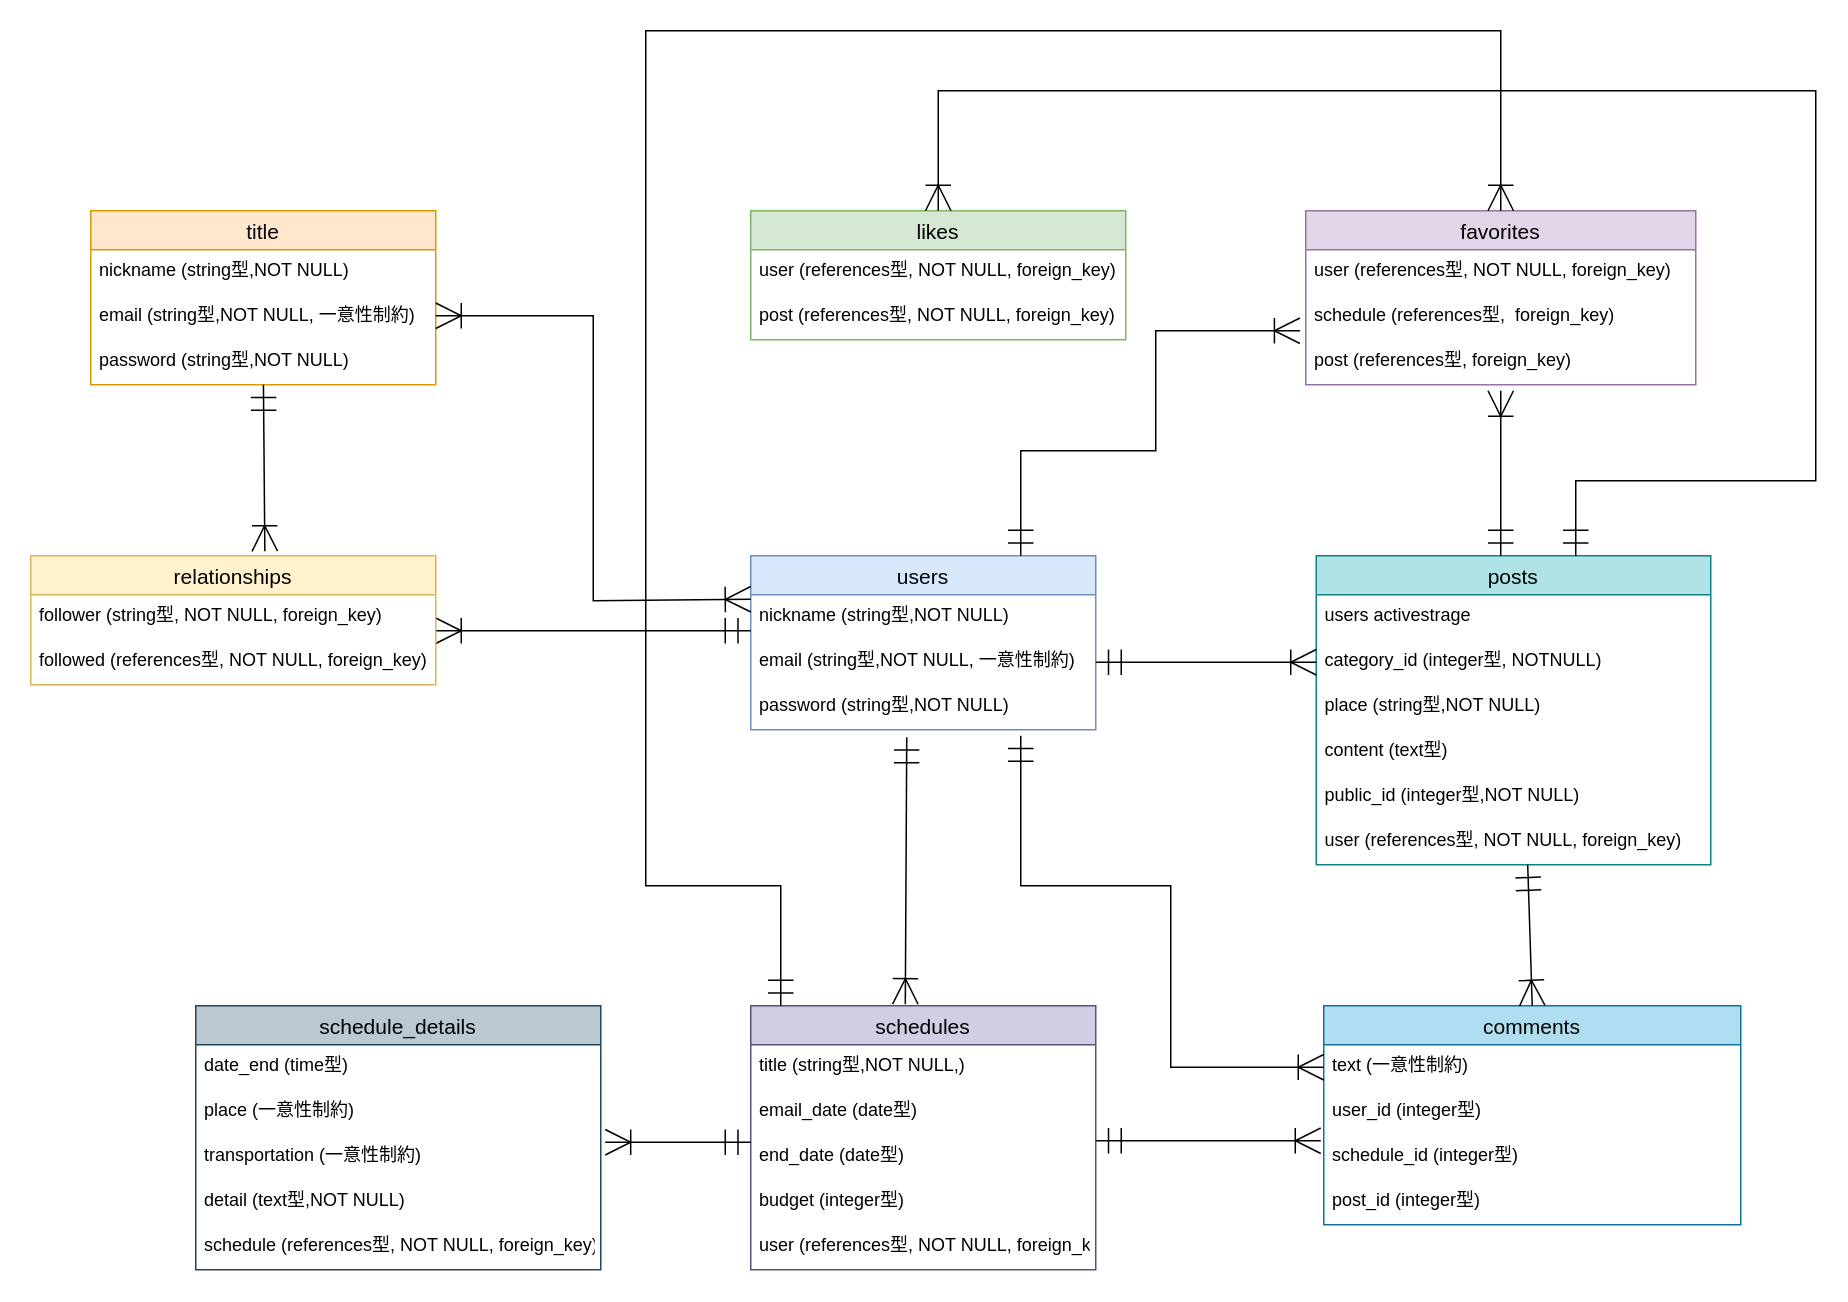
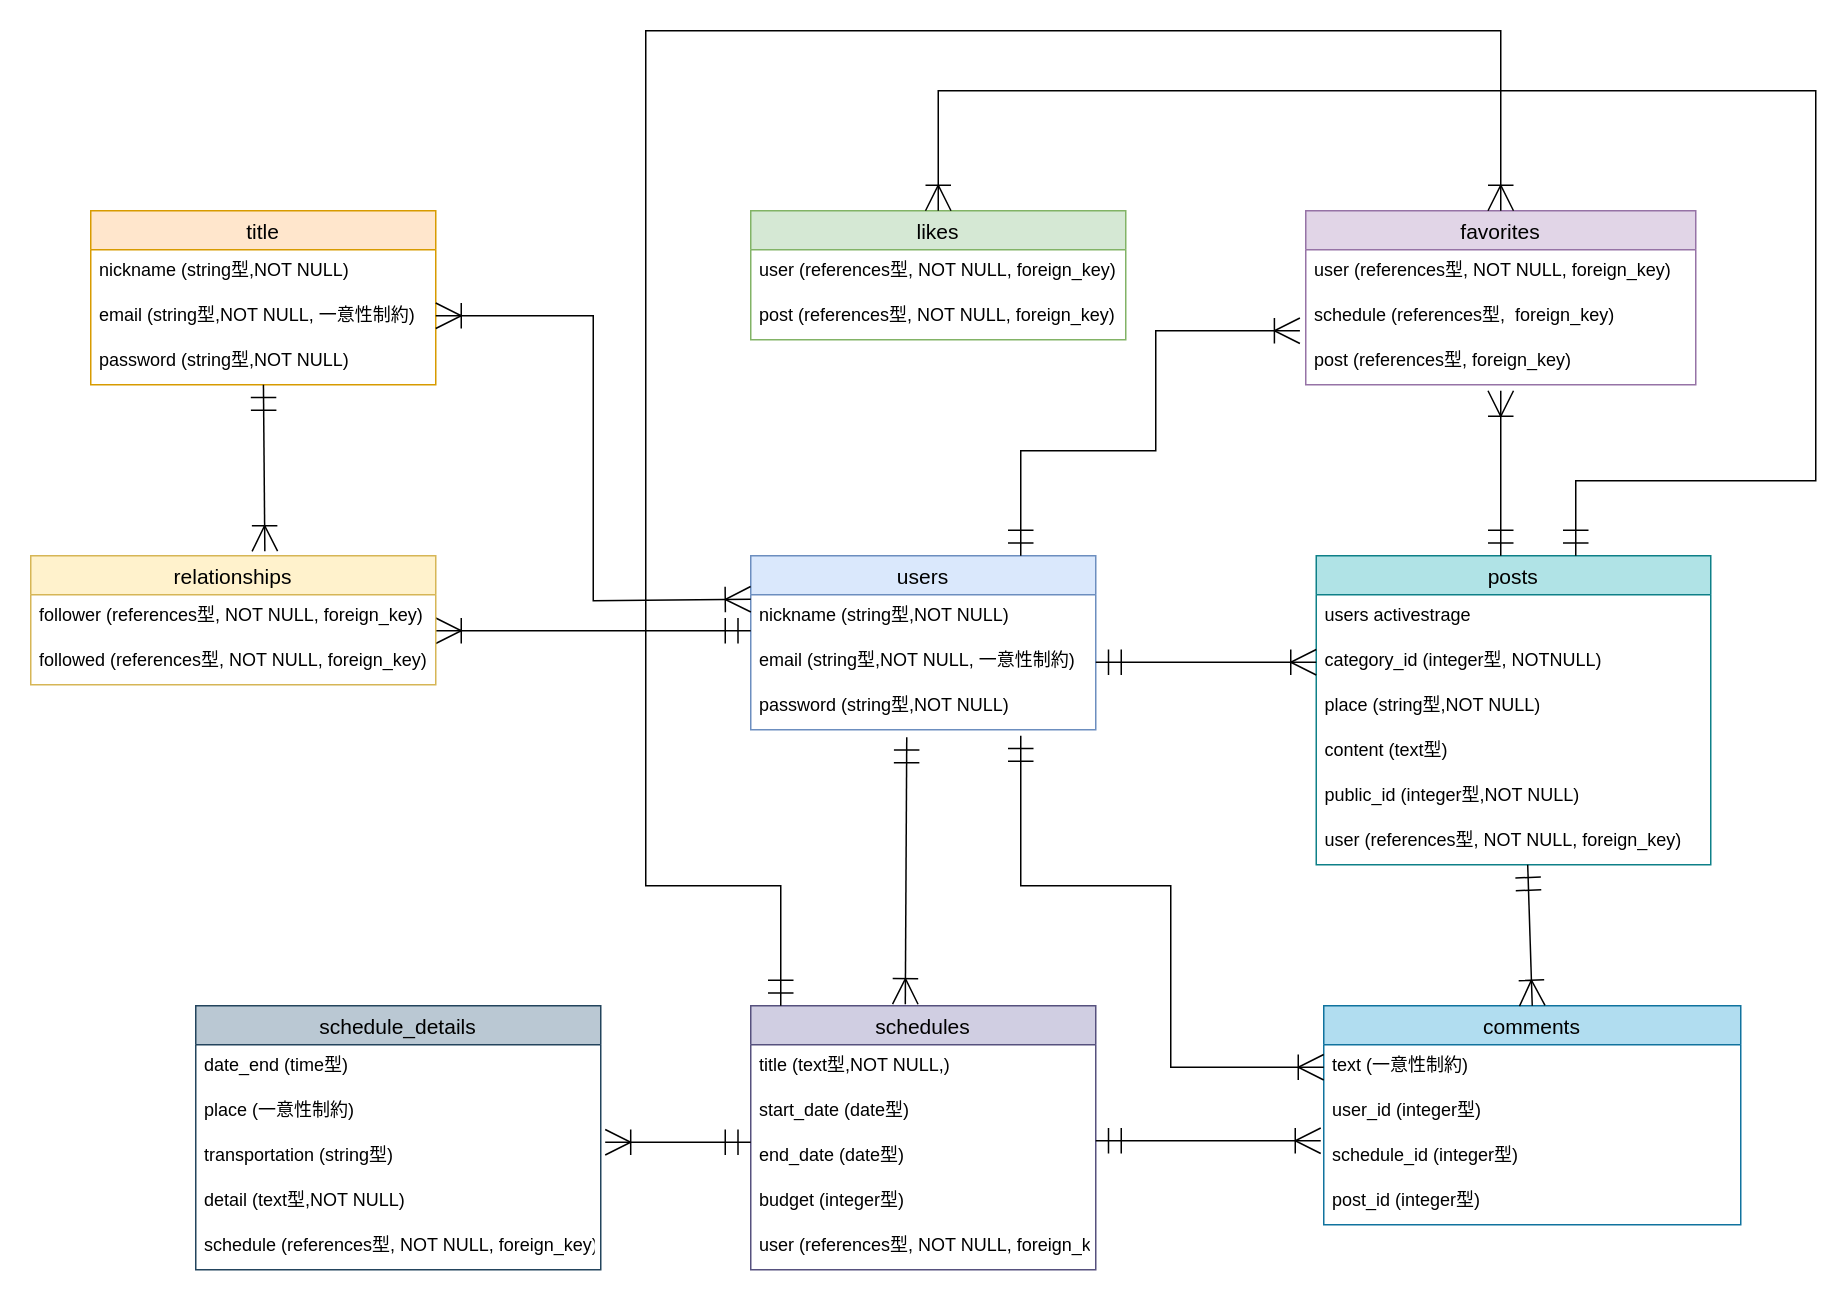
(229, 615) -> (251, 615)
(873, 1065) -> (865, 1065)
(847, 1110) -> (851, 1110)
(330, 1155) -> (322, 1155)
